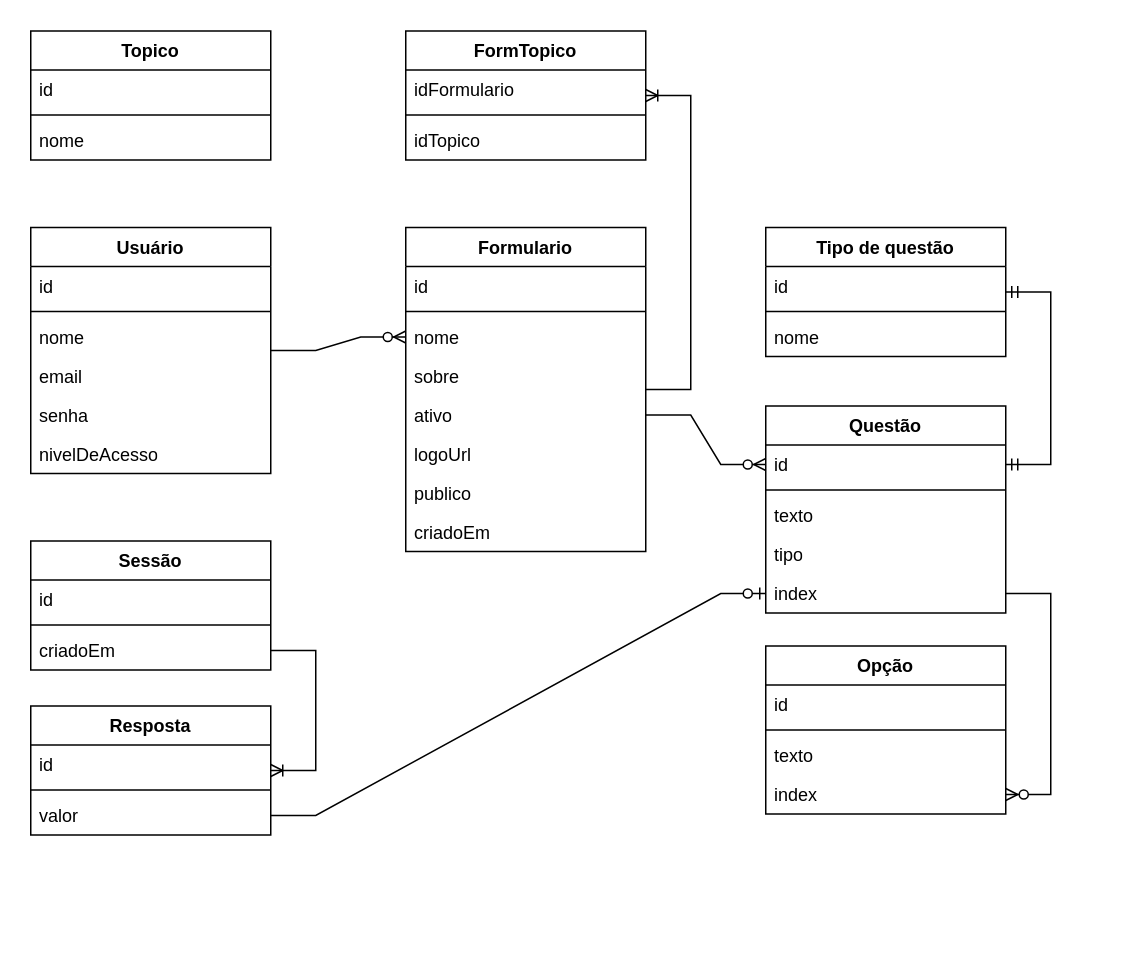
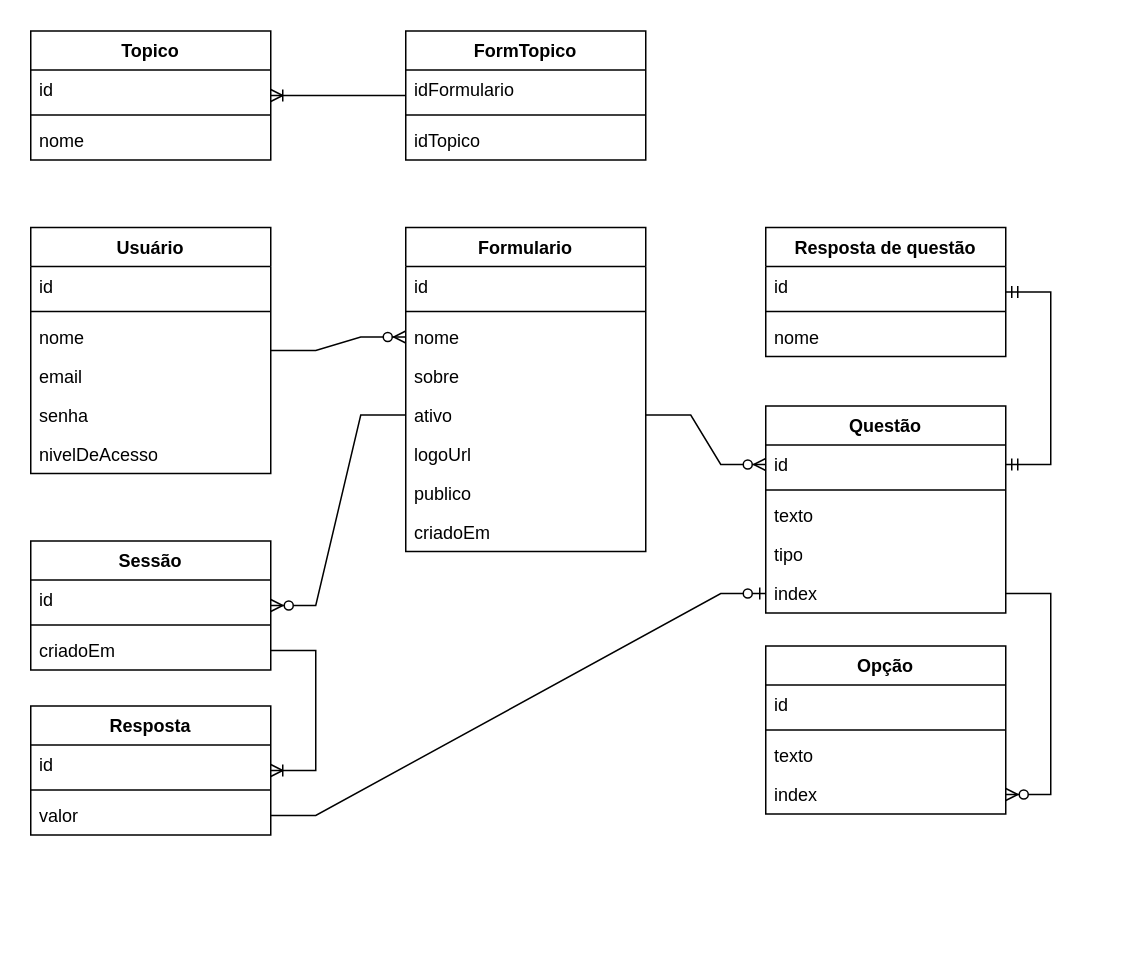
none -> (338, 95)
(691, 242) -> none
(886, 249) -> (886, 249)
none -> (338, 510)
